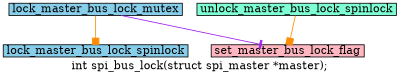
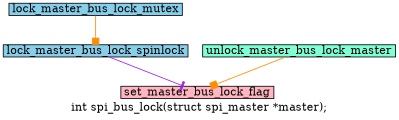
(297, 9) -> (299, 51)
(190, 30) -> (145, 71)
